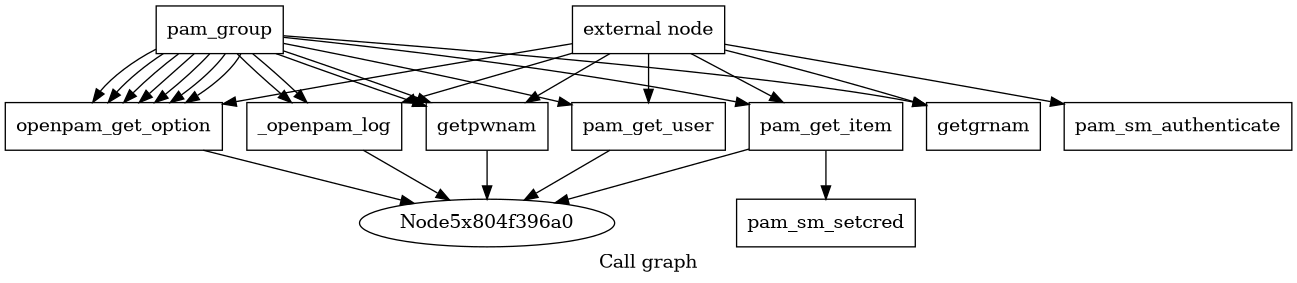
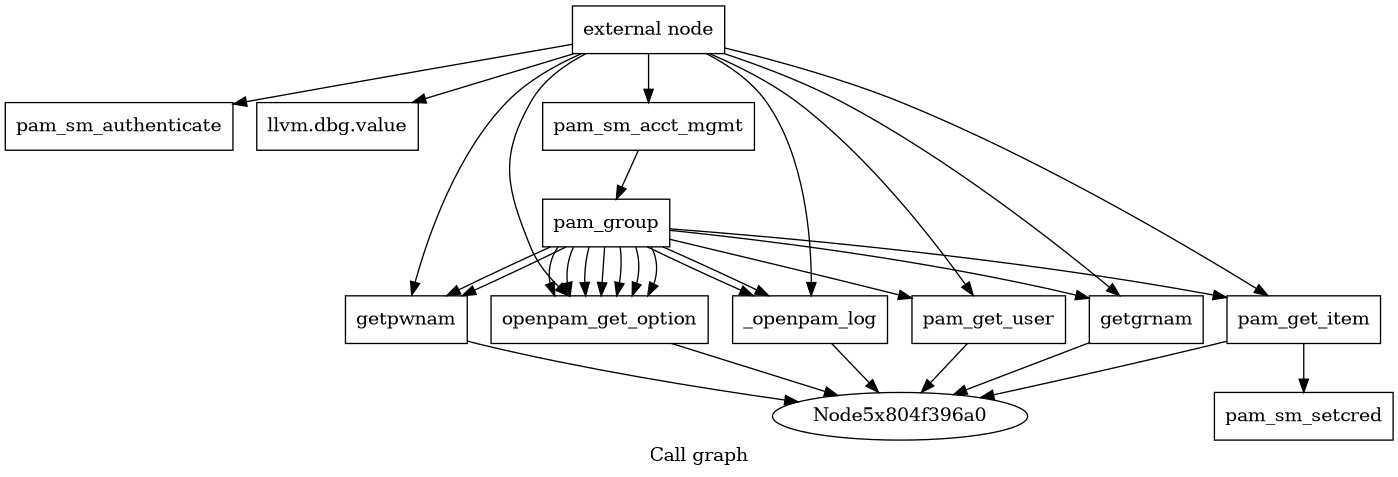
none -> (338, 126)
none -> (649, 126)
none -> (1028, 366)
